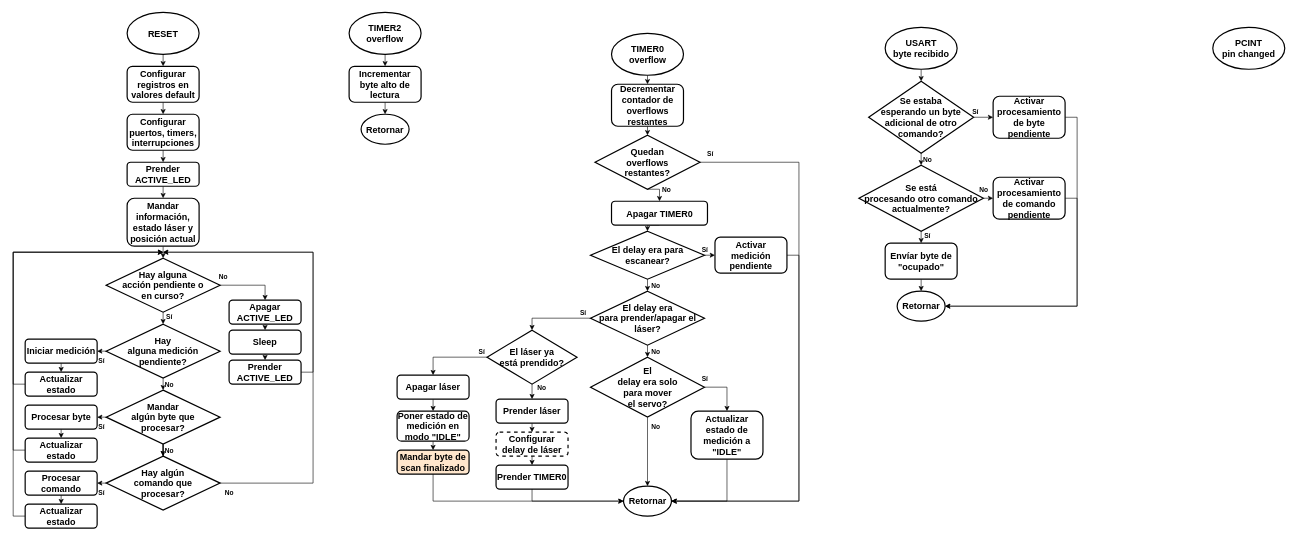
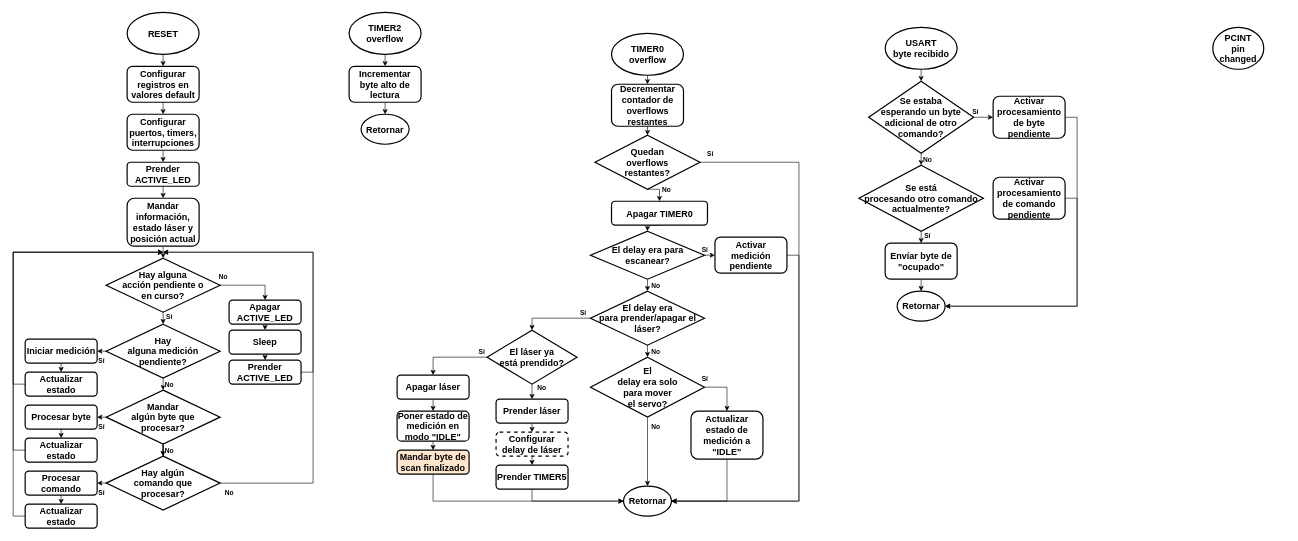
(1249, 48) -> (1238, 48)
(987, 198) -> none
(532, 477) -> (532, 477)
